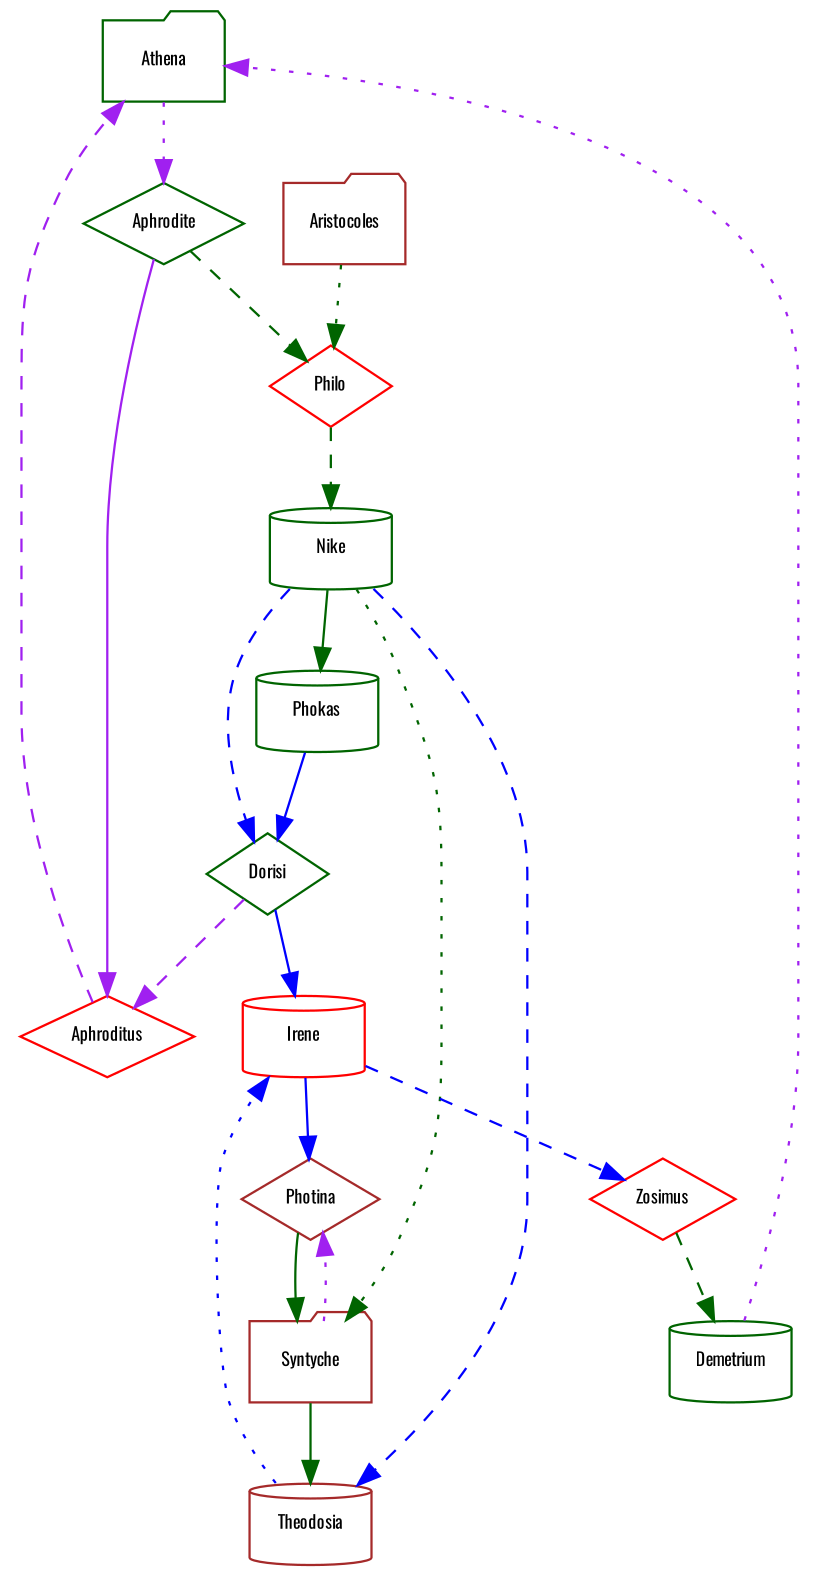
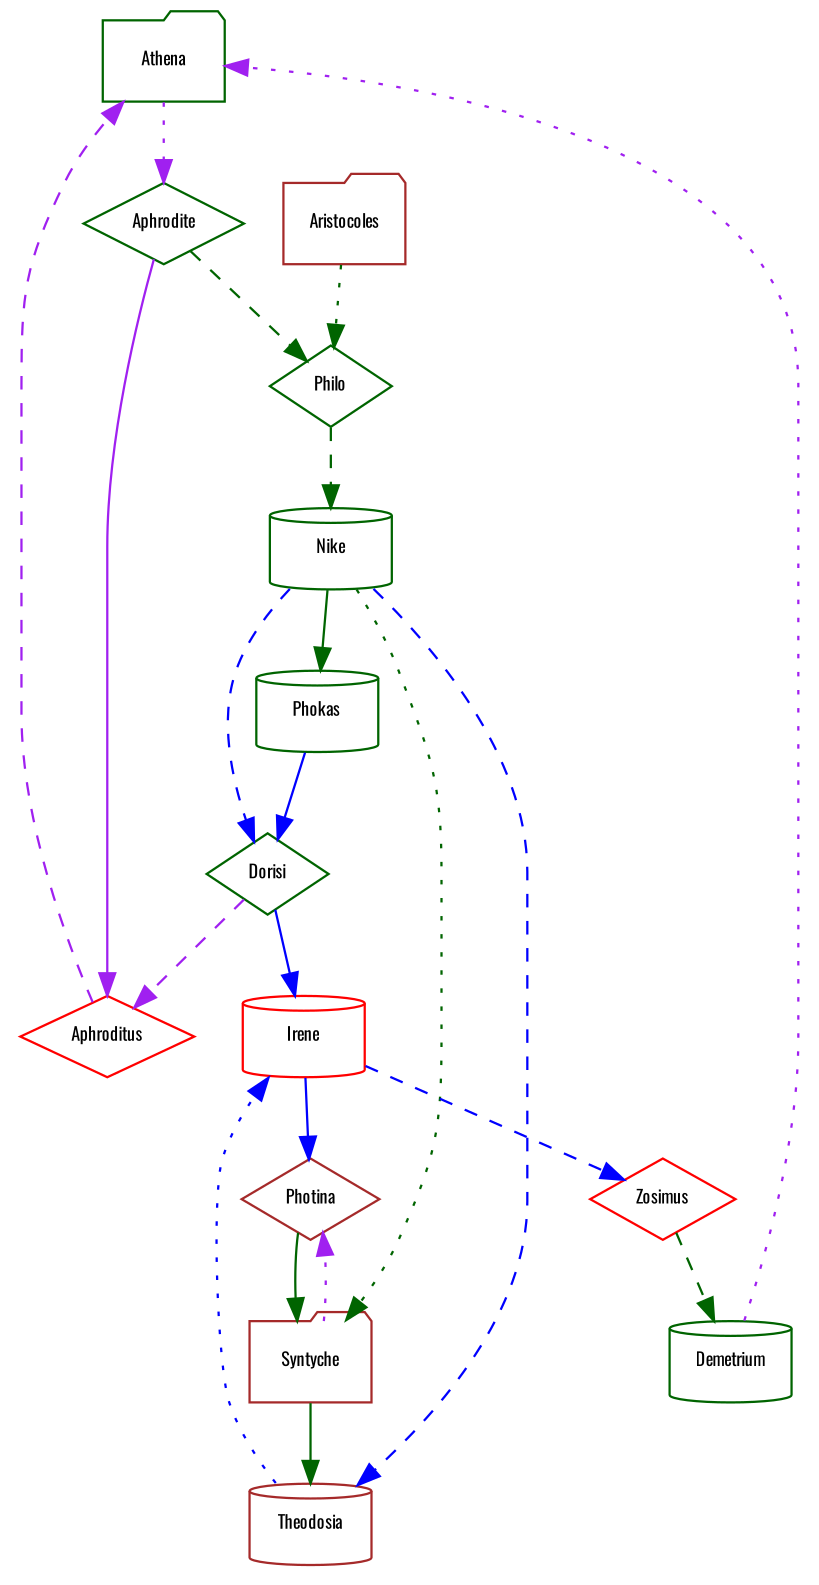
(331, 386) -> (331, 386)
